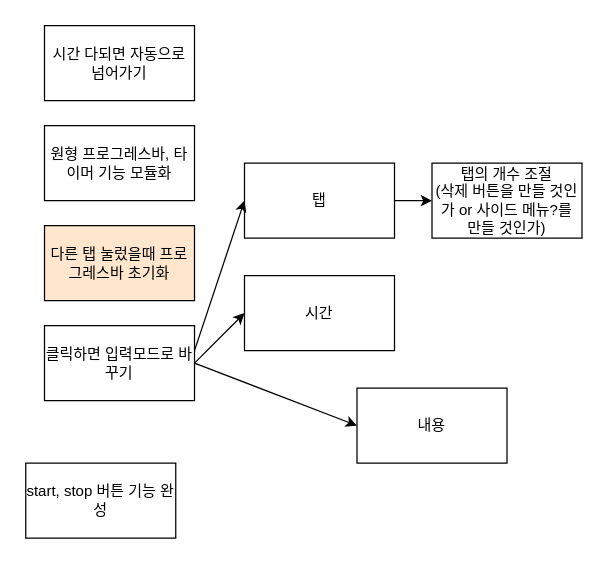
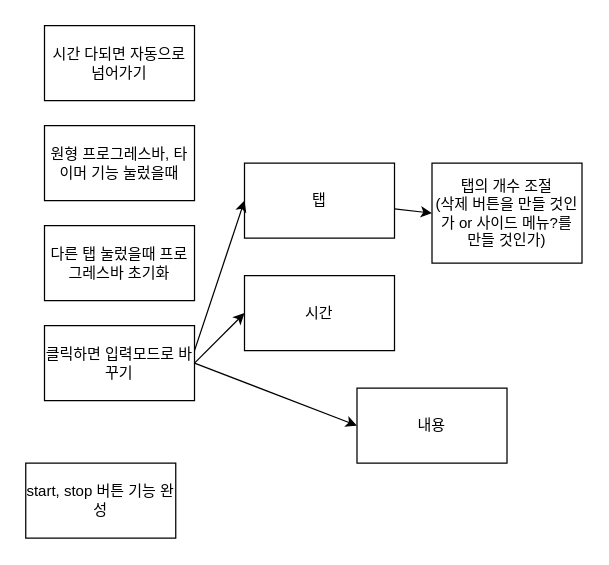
(119, 163) -> (119, 163)
(507, 201) -> (507, 213)
(119, 263) -> (119, 263)
